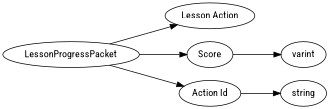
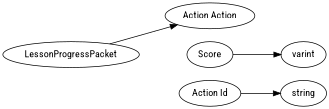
(210, 16) -> (210, 16)
(159, 55) -> none
(143, 75) -> none
